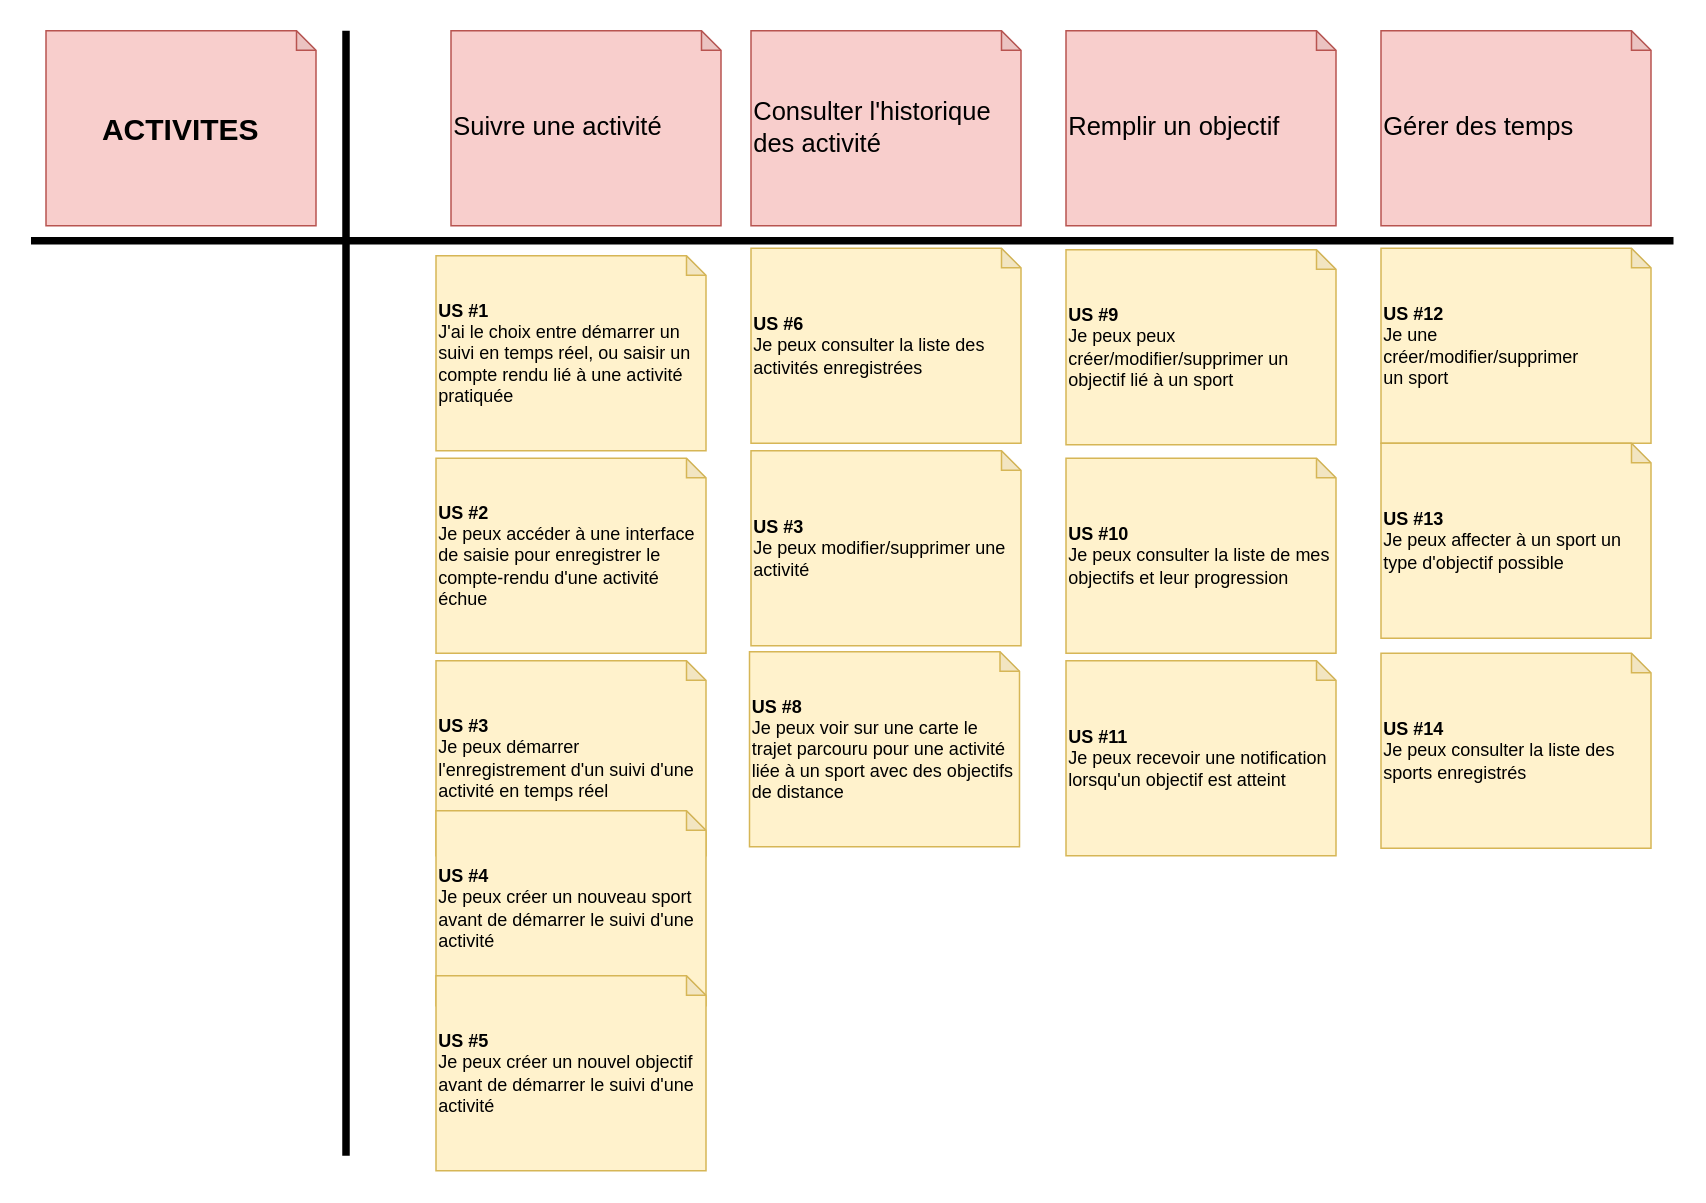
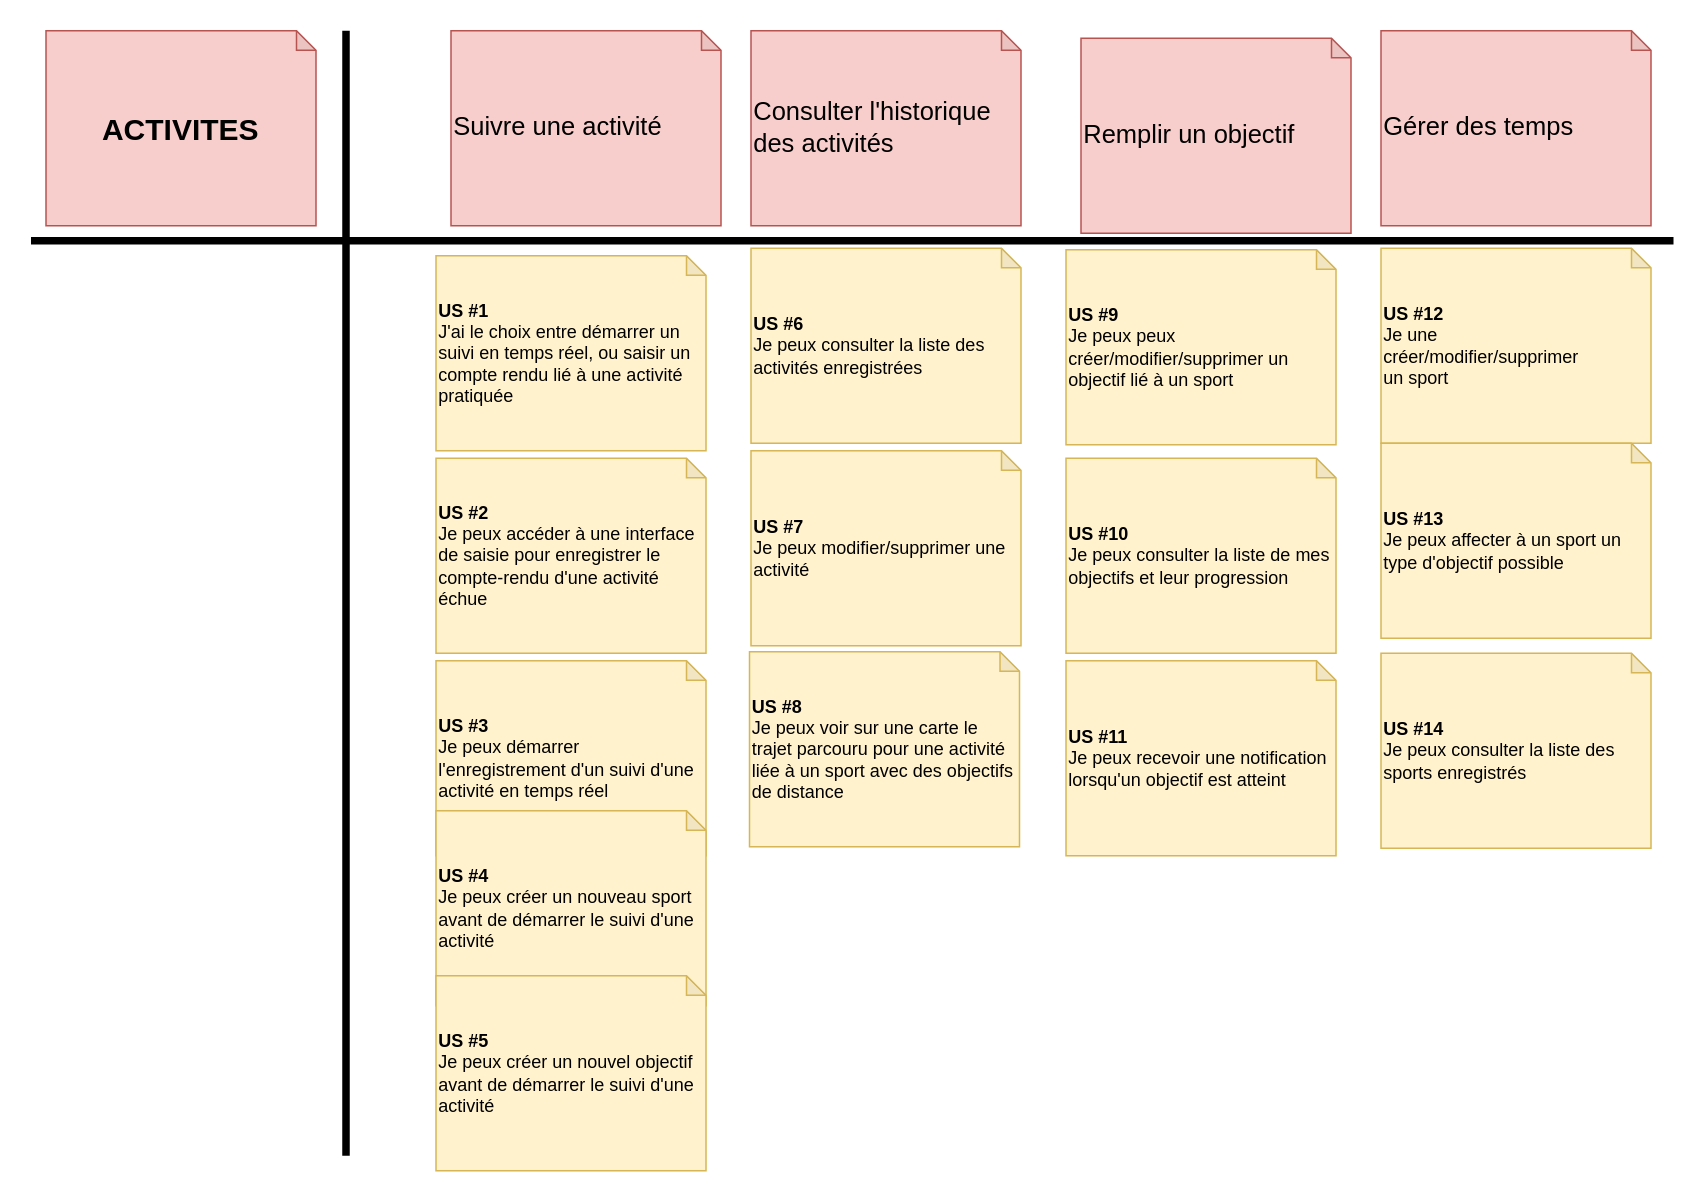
(887, 128) -> (887, 128)
(1201, 128) -> (1216, 136)
(887, 548) -> (887, 548)
